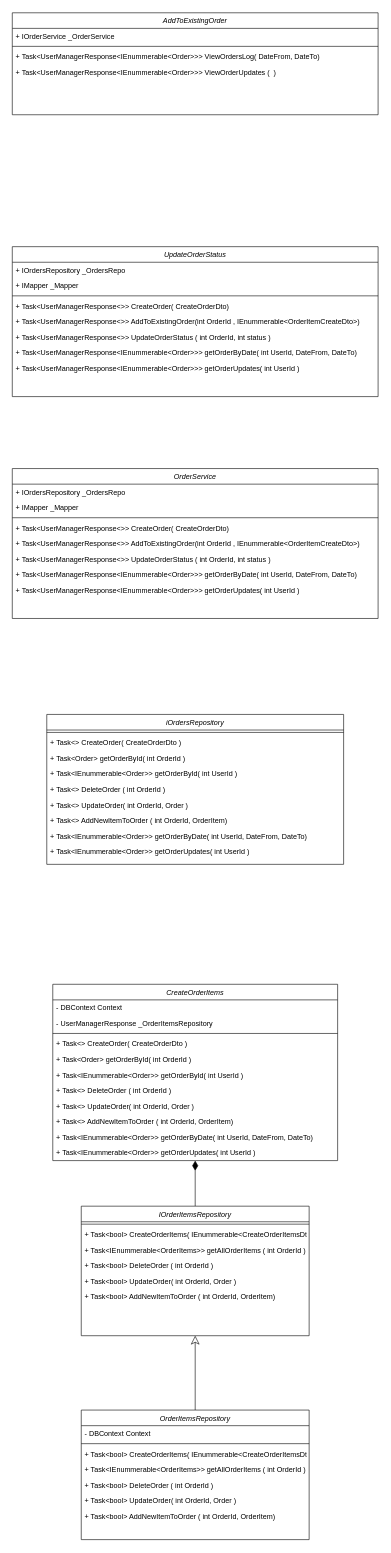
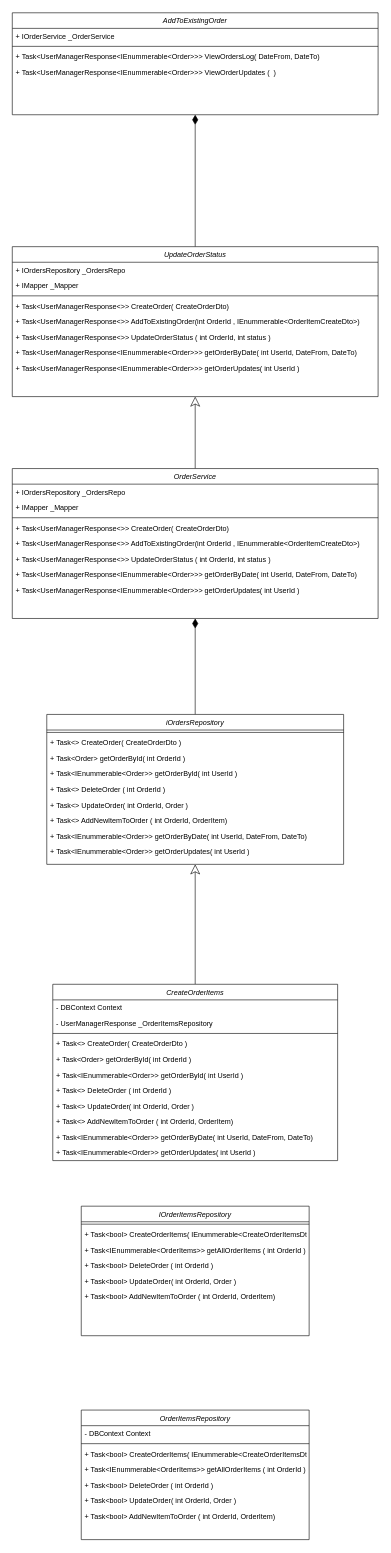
none -> (195, 125)
none -> (195, 436)
none -> (195, 629)
none -> (195, 928)
(195, 1171) -> none
(195, 1377) -> none
